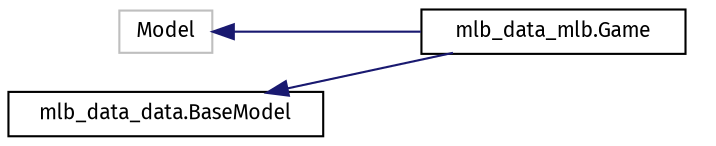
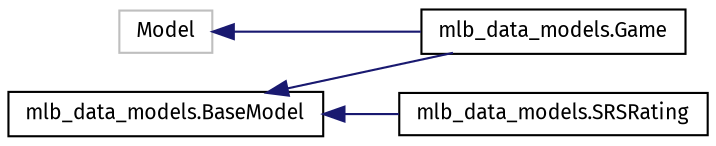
(553, 32) -> (553, 32)
(166, 114) -> (166, 114)
none -> (553, 114)
